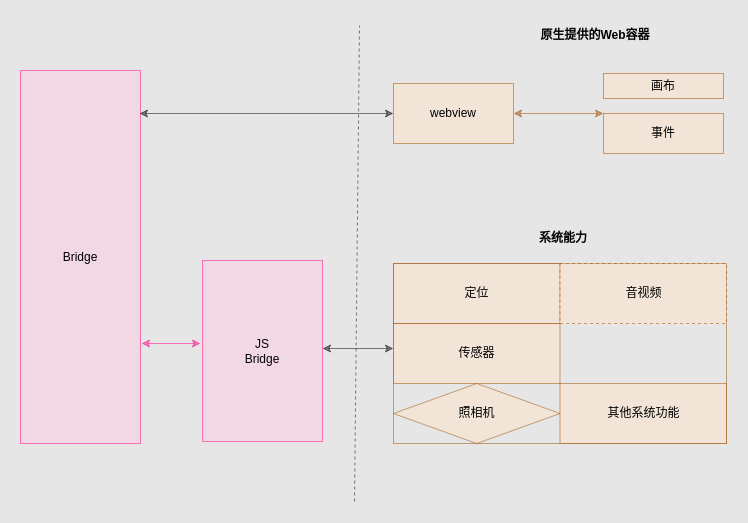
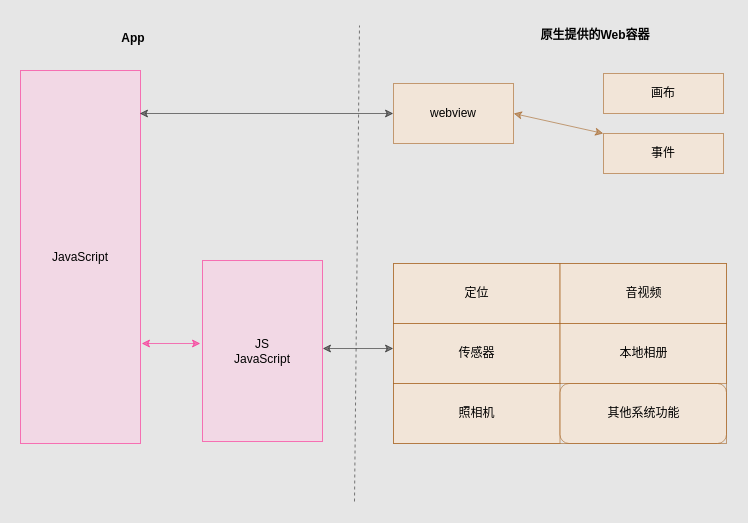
none -> (134, 39)
(664, 86) -> (664, 94)
(664, 134) -> (664, 154)
(564, 239) -> none
(81, 258) -> (81, 258)
(643, 294) -> (643, 294)
(263, 352) -> (263, 352)
none -> (643, 354)
(477, 414) -> (477, 414)
(643, 414) -> (643, 414)
